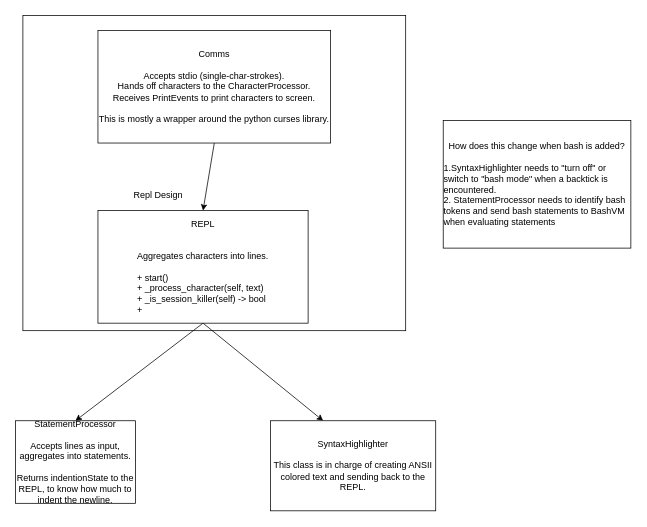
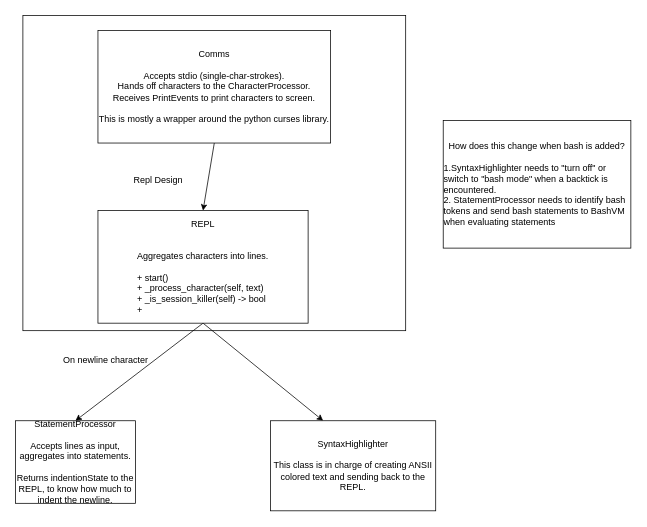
(158, 195) -> (158, 180)
none -> (105, 360)
